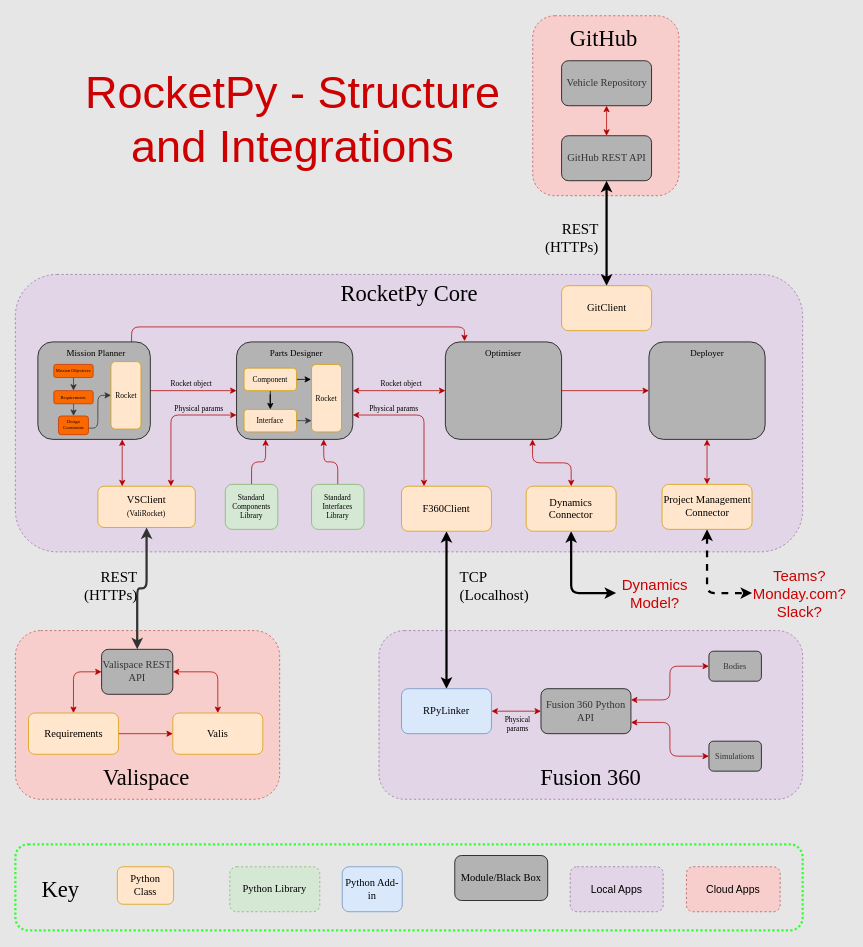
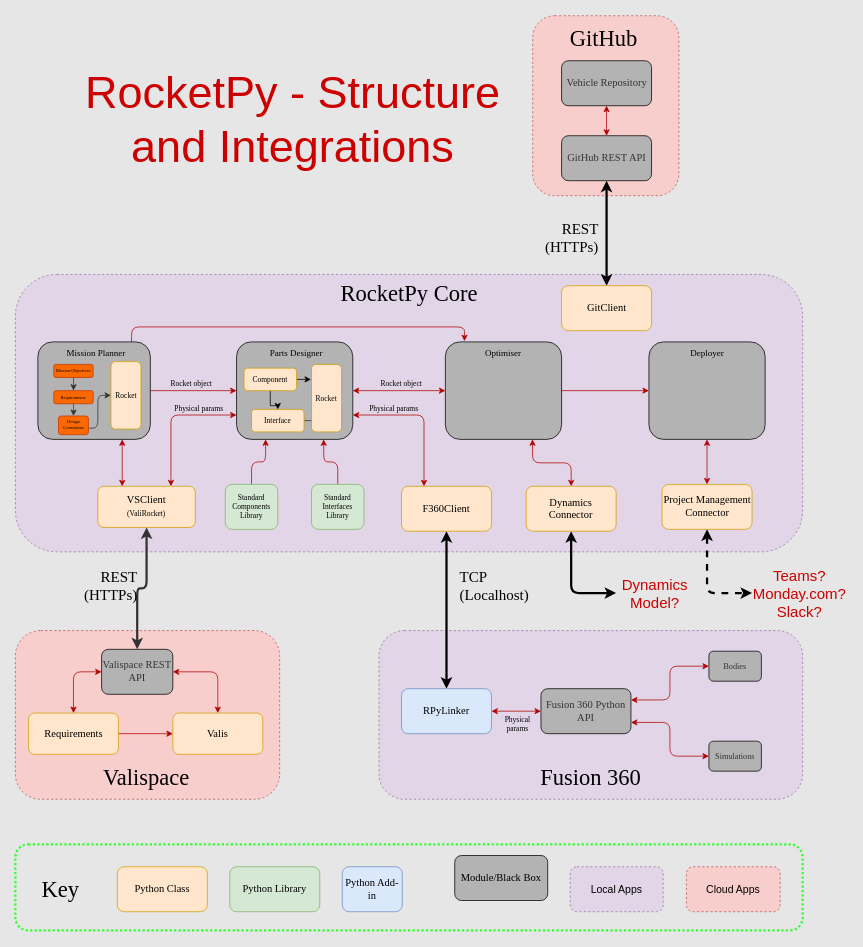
(270, 420) -> (278, 420)
(146, 885) -> (162, 889)
(275, 889) -> (275, 889)
